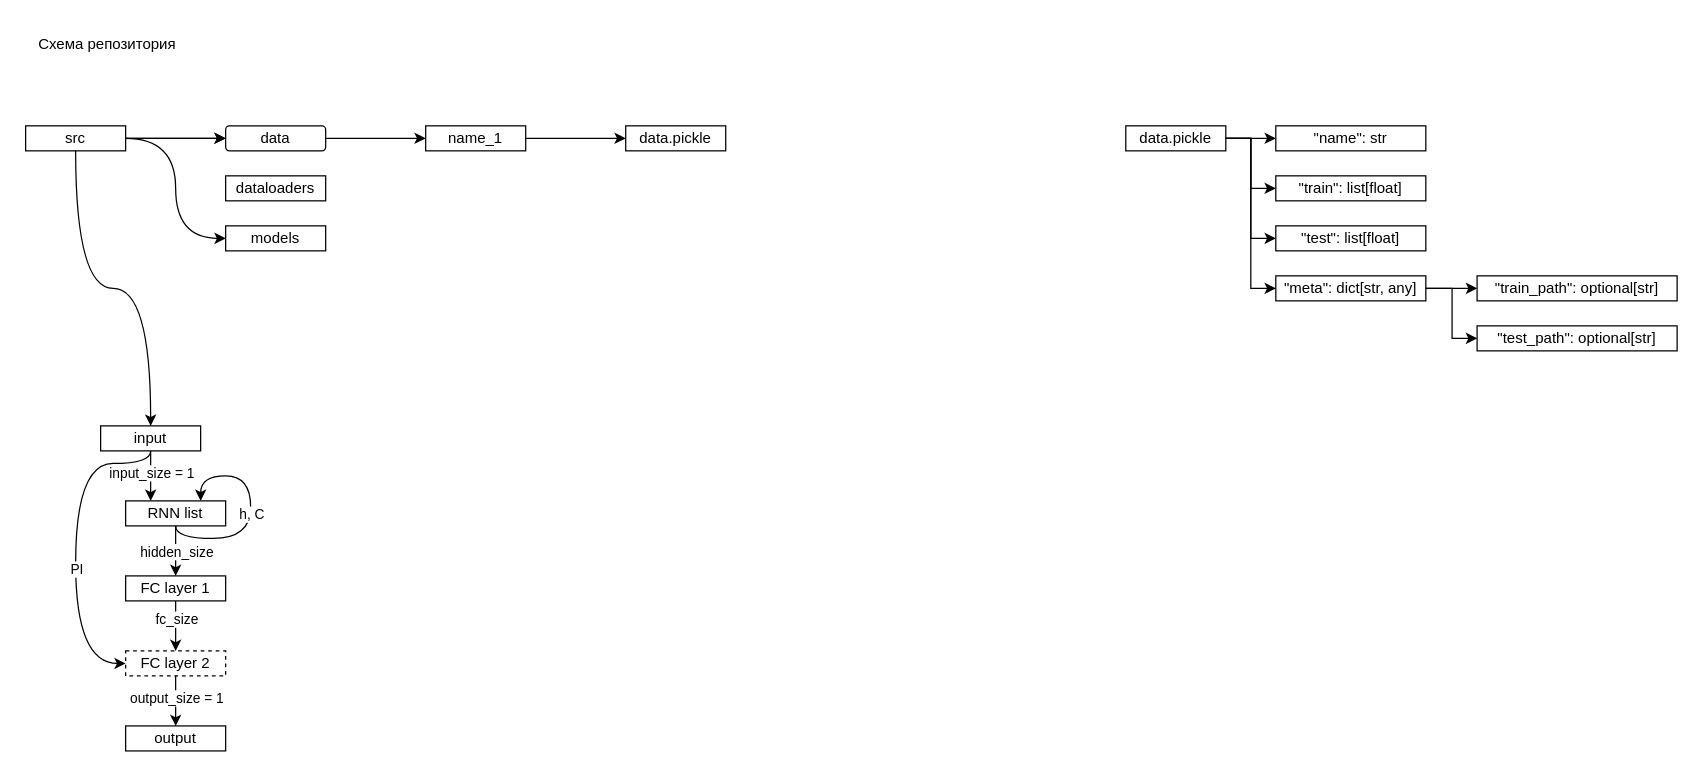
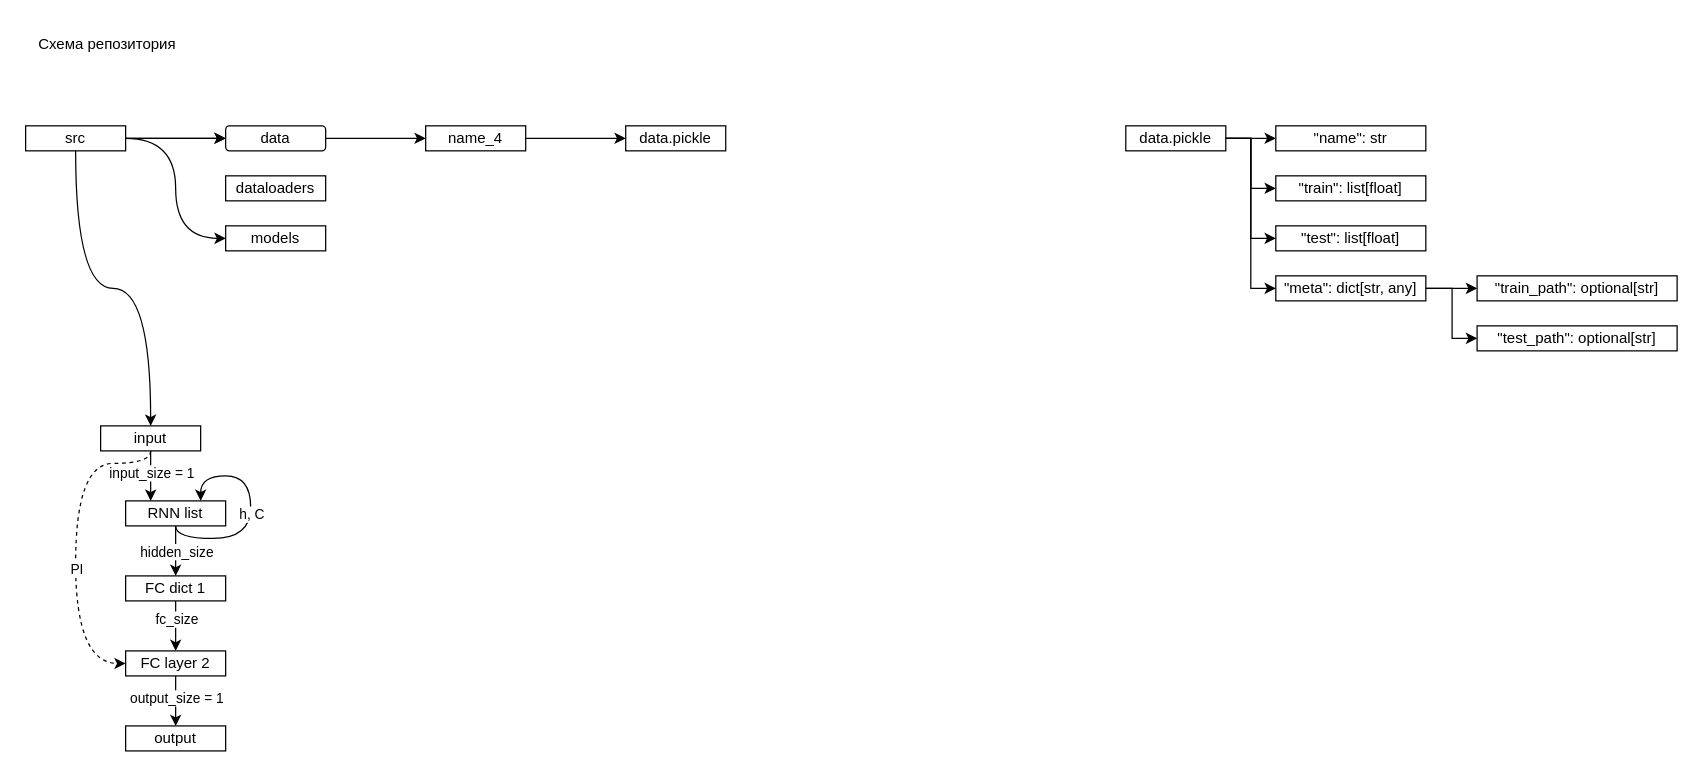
(476, 138) -> (476, 138)
(84, 490) -> (84, 490)
(176, 588) -> (176, 588)
(176, 663) -> (176, 663)
